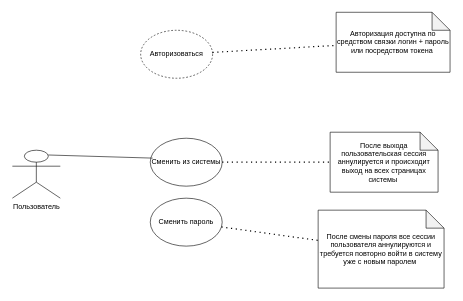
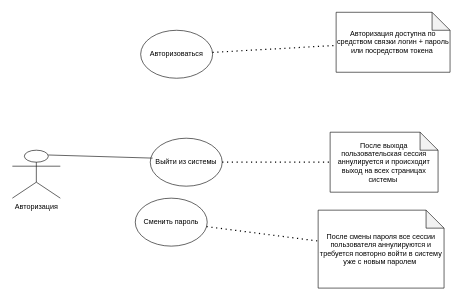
(177, 54) -> (177, 54)
(186, 162) -> (186, 162)
(37, 207) -> (37, 207)
(186, 222) -> (171, 222)
